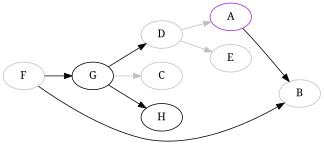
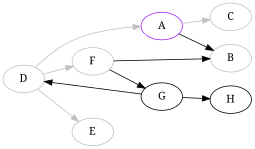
none -> (55, 71)
(124, 76) -> (192, 22)
